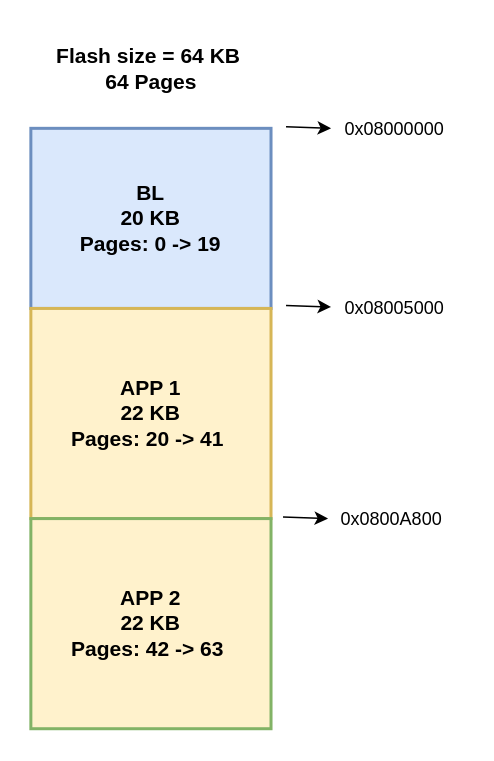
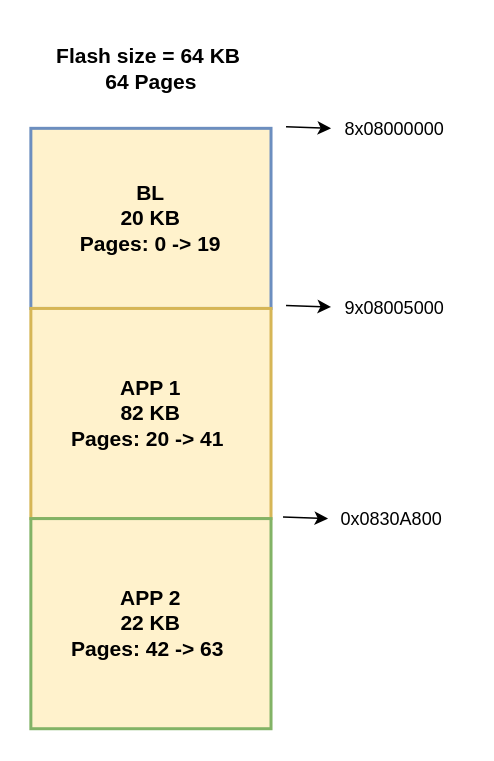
(395, 130) -> (395, 130)
(151, 218) -> (151, 218)
(395, 308) -> (395, 308)
(151, 413) -> (151, 413)
(392, 520) -> (392, 520)
